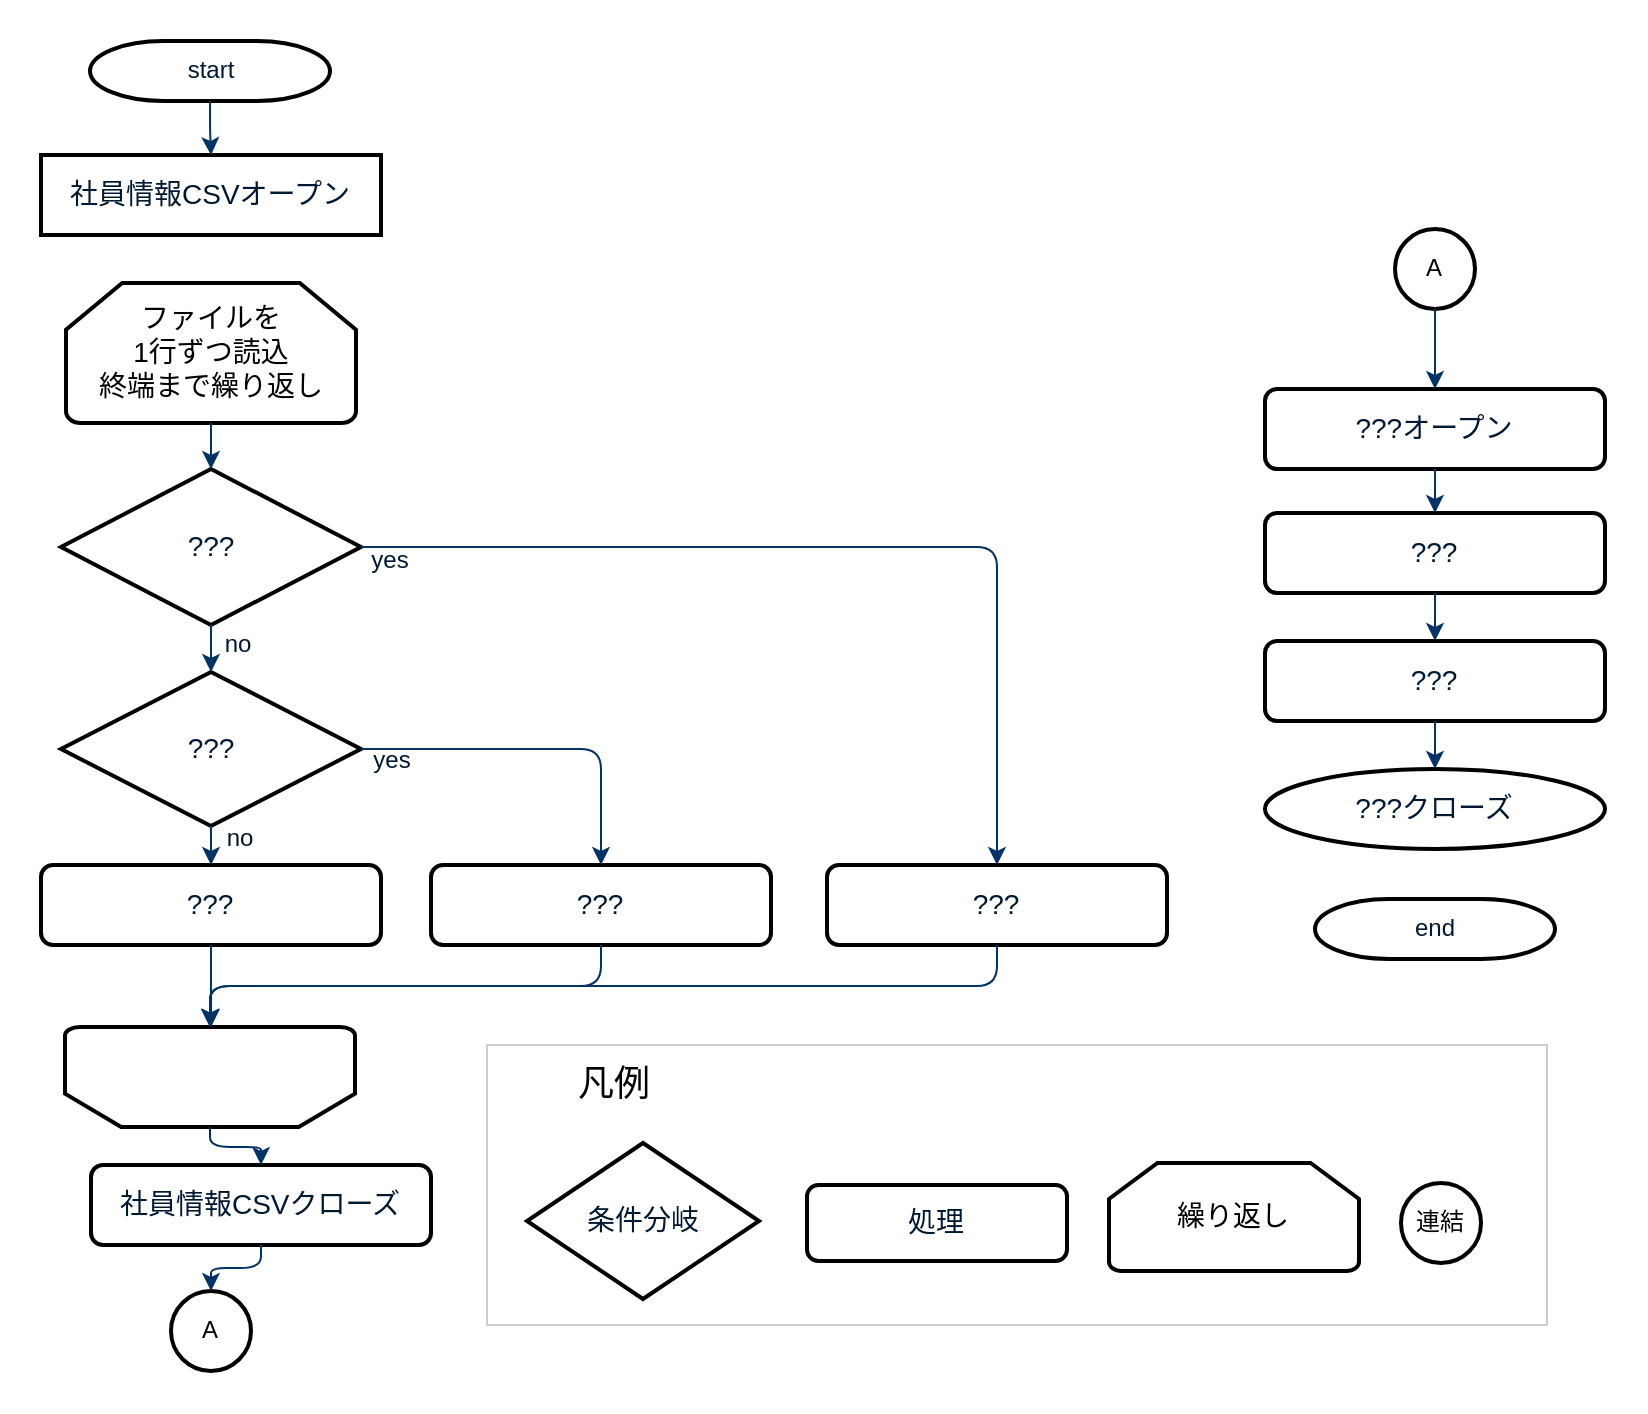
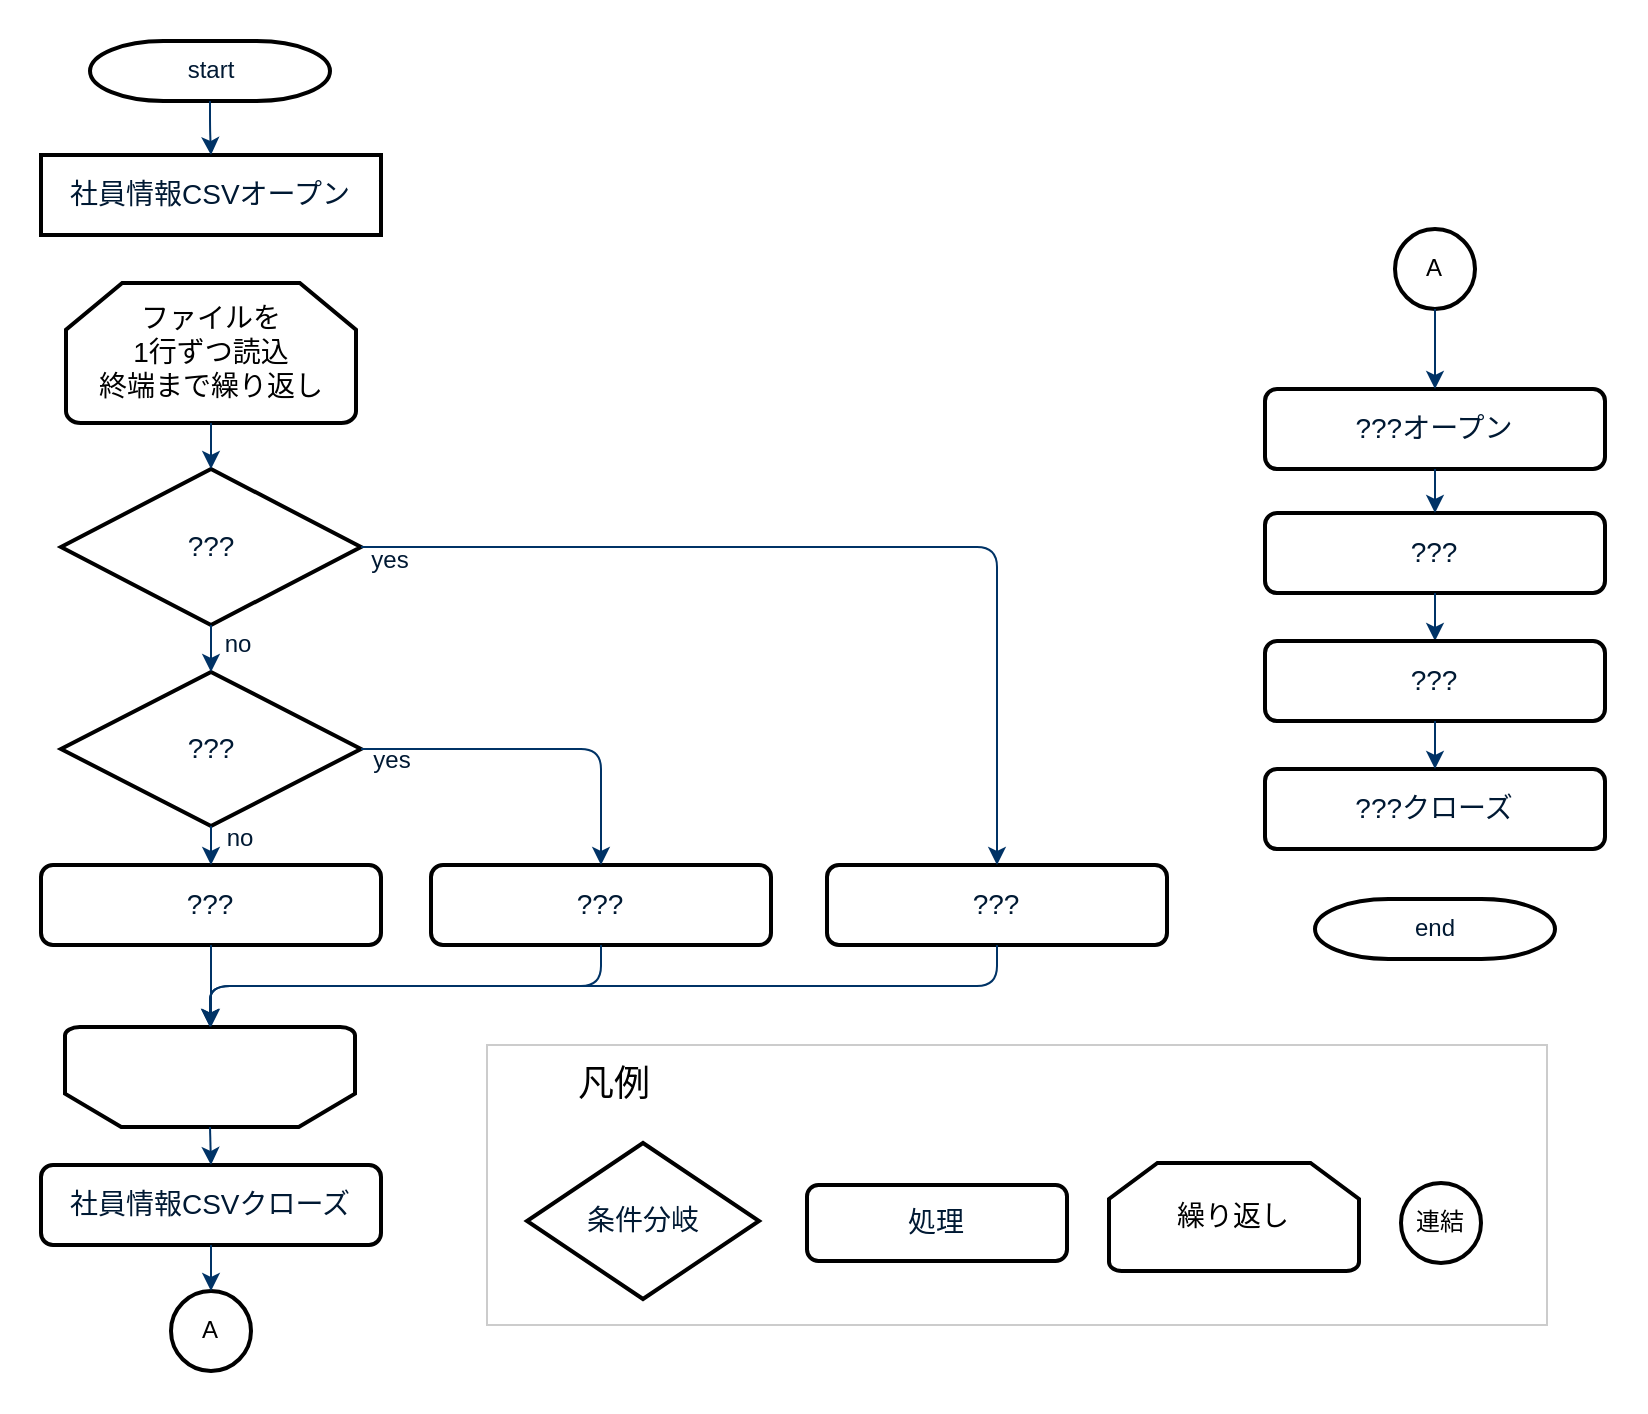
(1435, 809) -> (1435, 809)
(261, 1205) -> (211, 1205)
